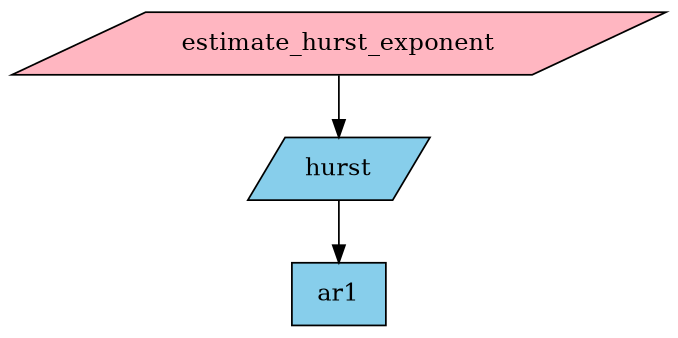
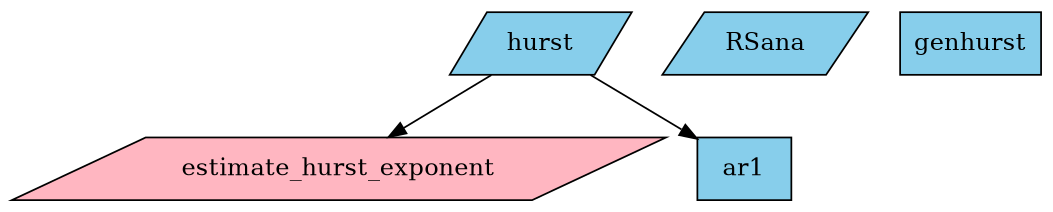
none -> (765, 44)
none -> (971, 44)
(339, 98) -> (448, 101)
